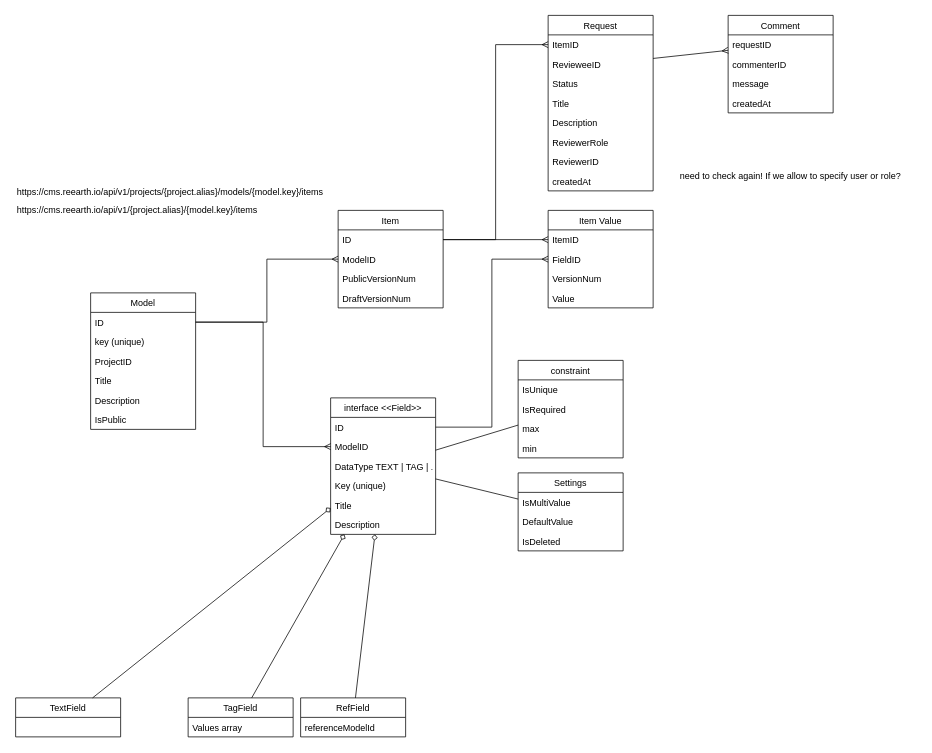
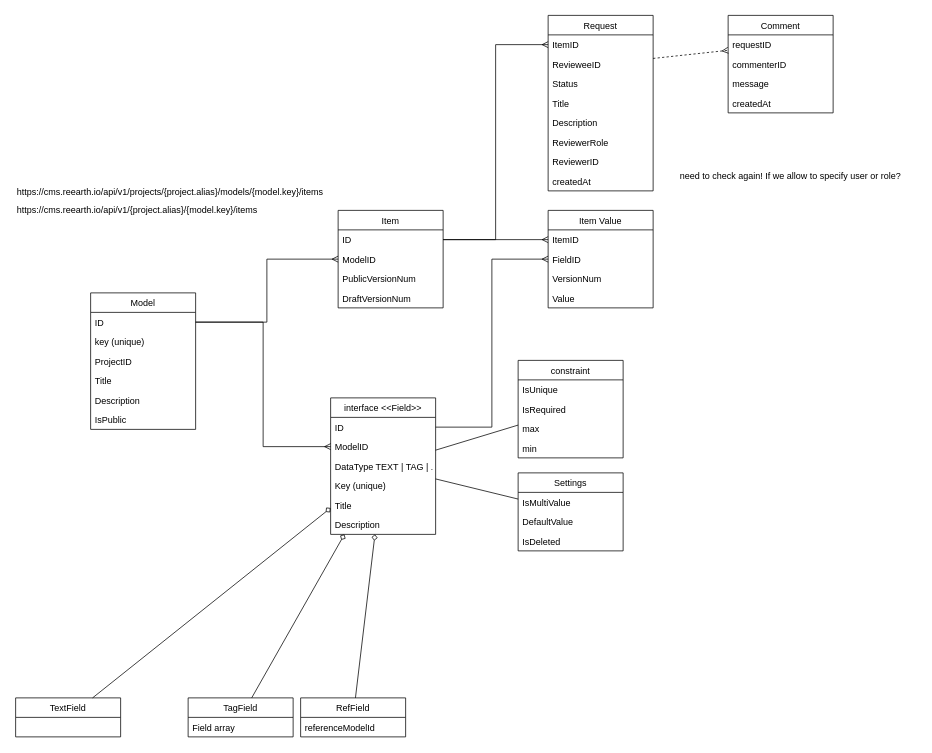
(691, 54) -> (691, 54)
(220, 728) -> (216, 728)
